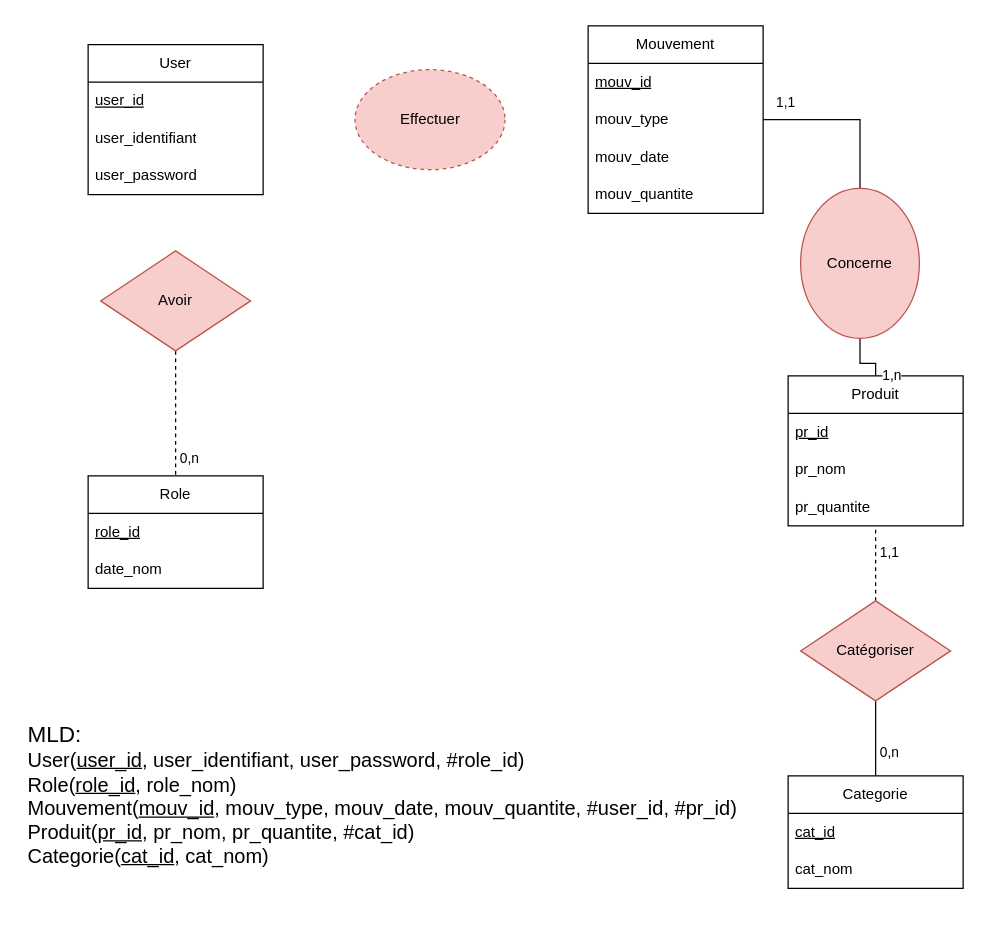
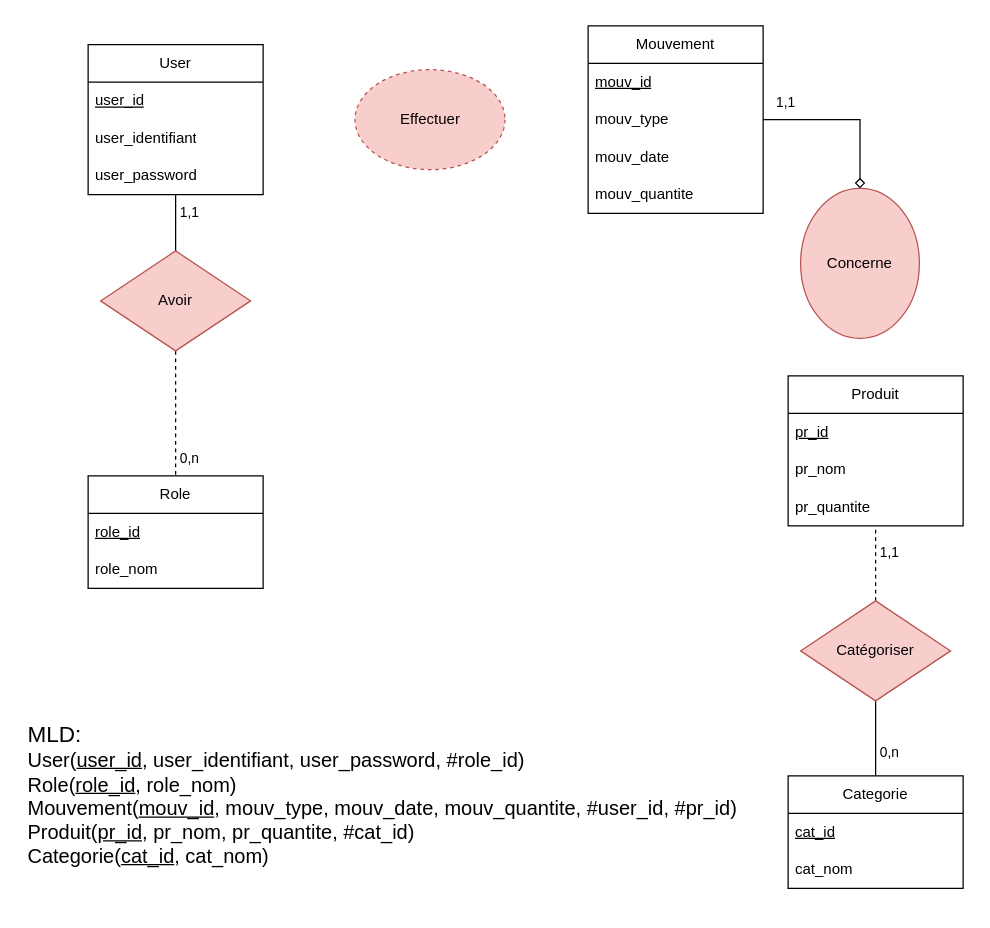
(860, 182) -> (860, 177)
none -> (176, 225)
(861, 363) -> none
(129, 569) -> (127, 569)
